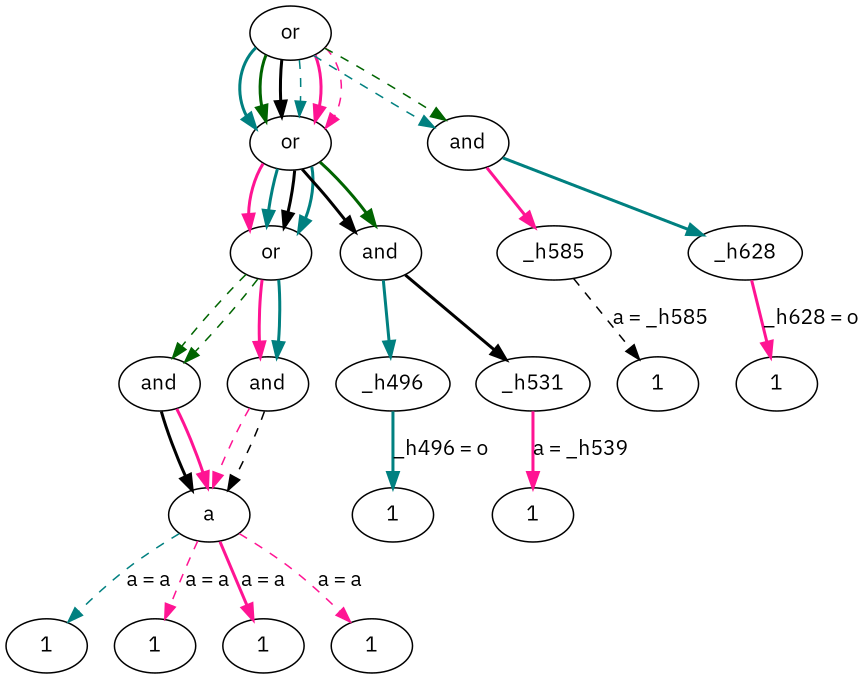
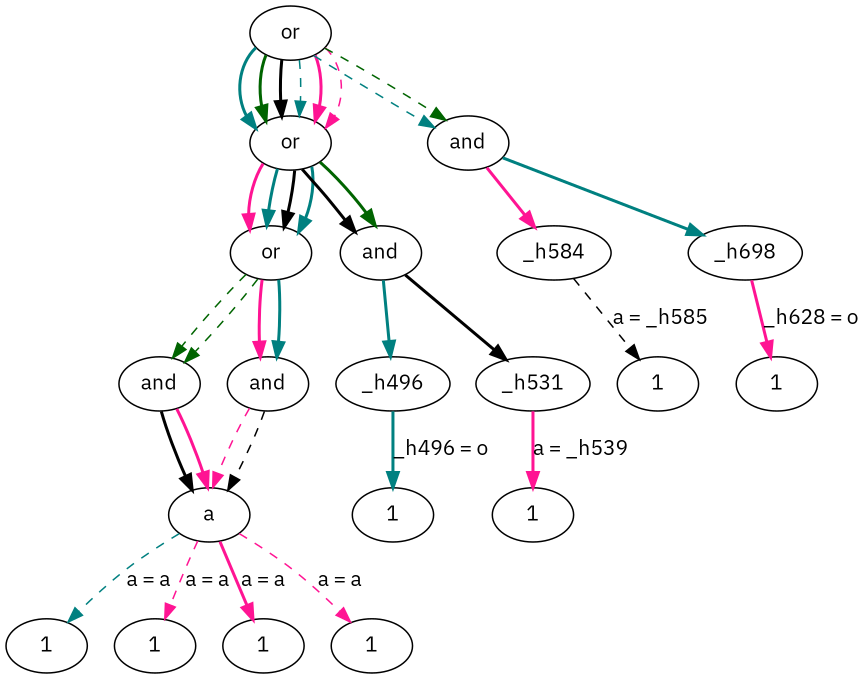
(554, 253) -> (554, 253)
(745, 253) -> (745, 253)
